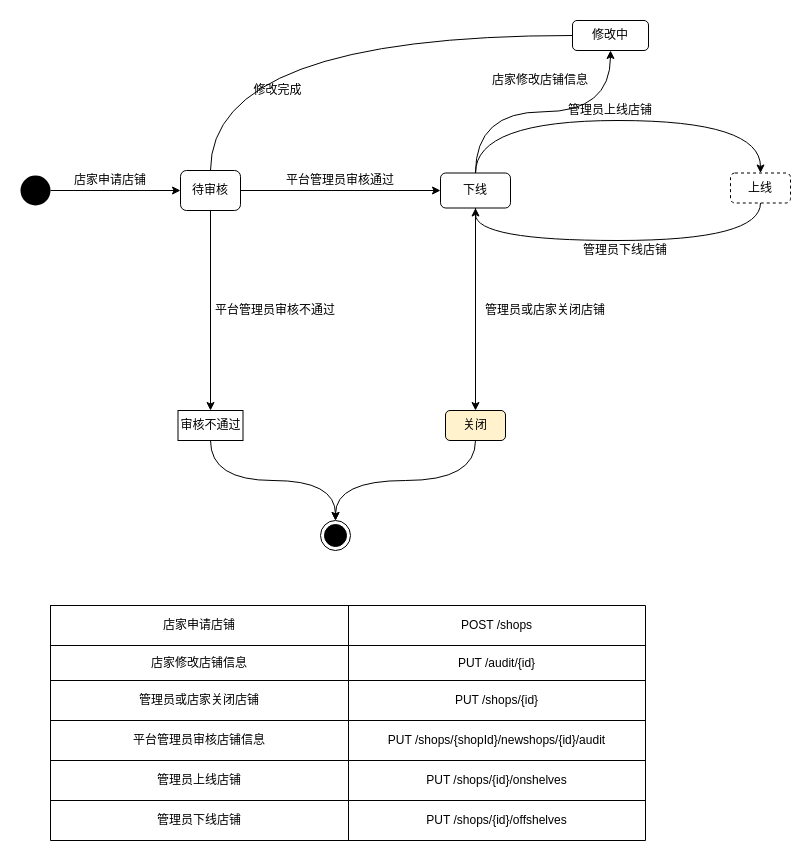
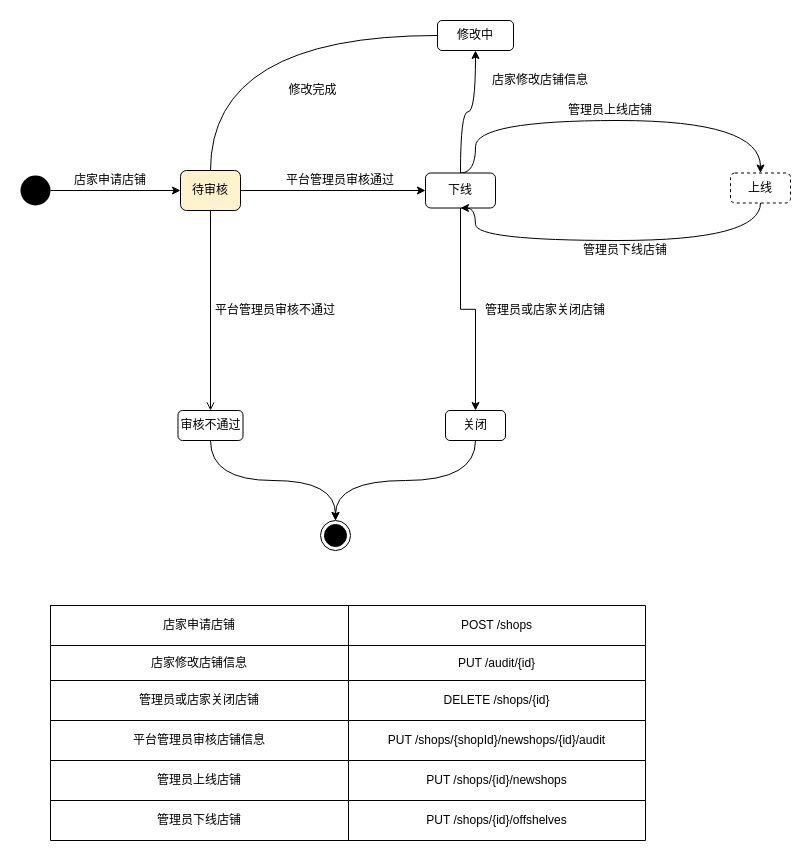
(611, 36) -> (476, 36)
(278, 91) -> (313, 91)
(211, 191) -> (211, 191)
(476, 191) -> (461, 191)
(211, 402) -> (211, 404)
(211, 426) -> (211, 426)
(476, 426) -> (476, 426)
(497, 701) -> (497, 701)
(497, 781) -> (497, 781)
